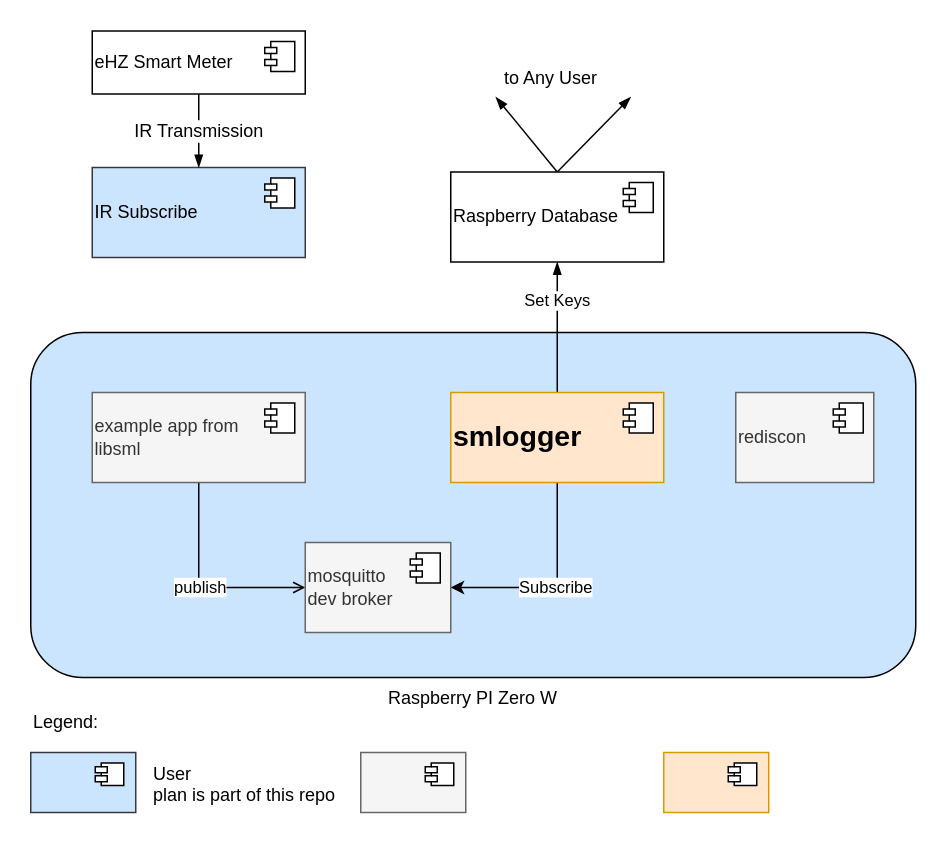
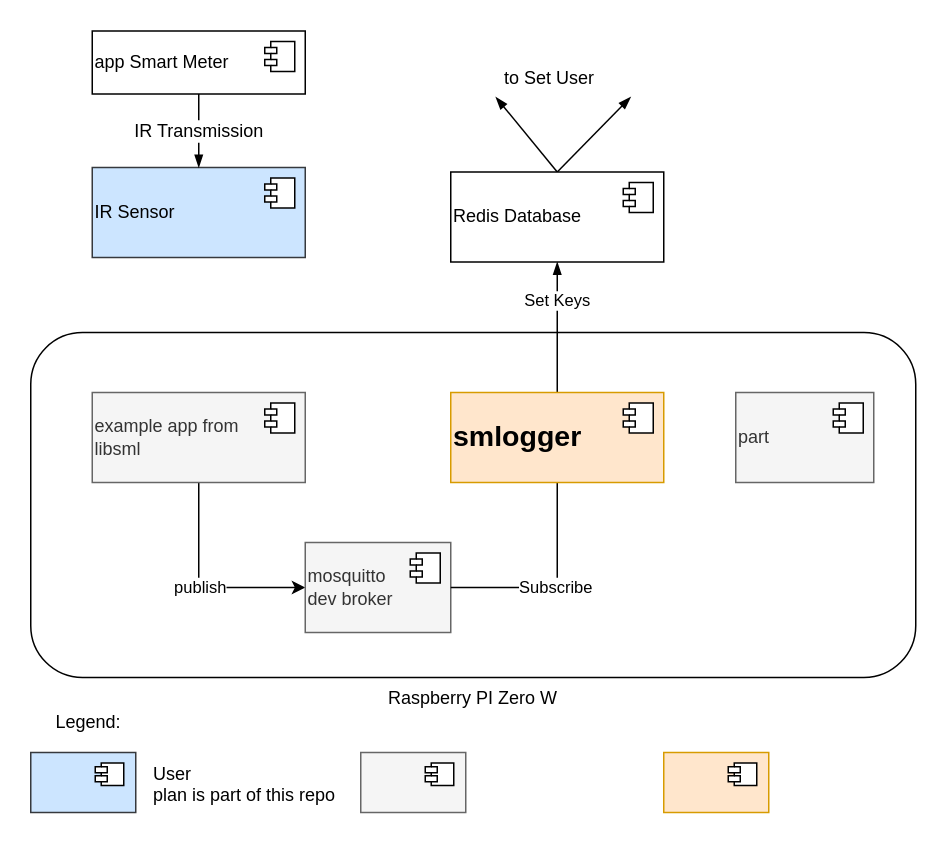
(166, 62) -> (166, 62)
(556, 79) -> (556, 79)
(151, 212) -> (138, 212)
(542, 217) -> (520, 217)
(777, 437) -> (759, 437)
(473, 505) -> (473, 505)
(296, 587) -> (294, 587)
(462, 587) -> (457, 587)
(76, 722) -> (98, 722)
